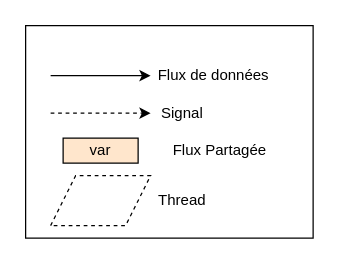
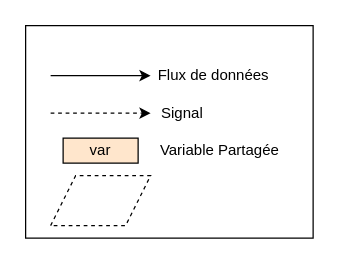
(220, 151) -> (220, 151)
(182, 201) -> none
